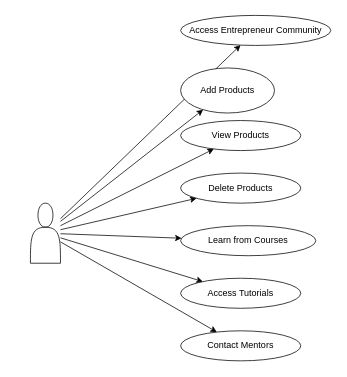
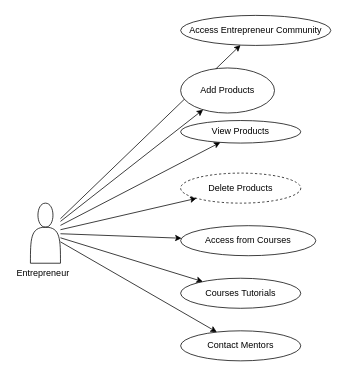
(240, 135) -> (240, 132)
(240, 188) -> (240, 188)
(248, 240) -> (248, 240)
none -> (45, 270)
(240, 293) -> (240, 293)
